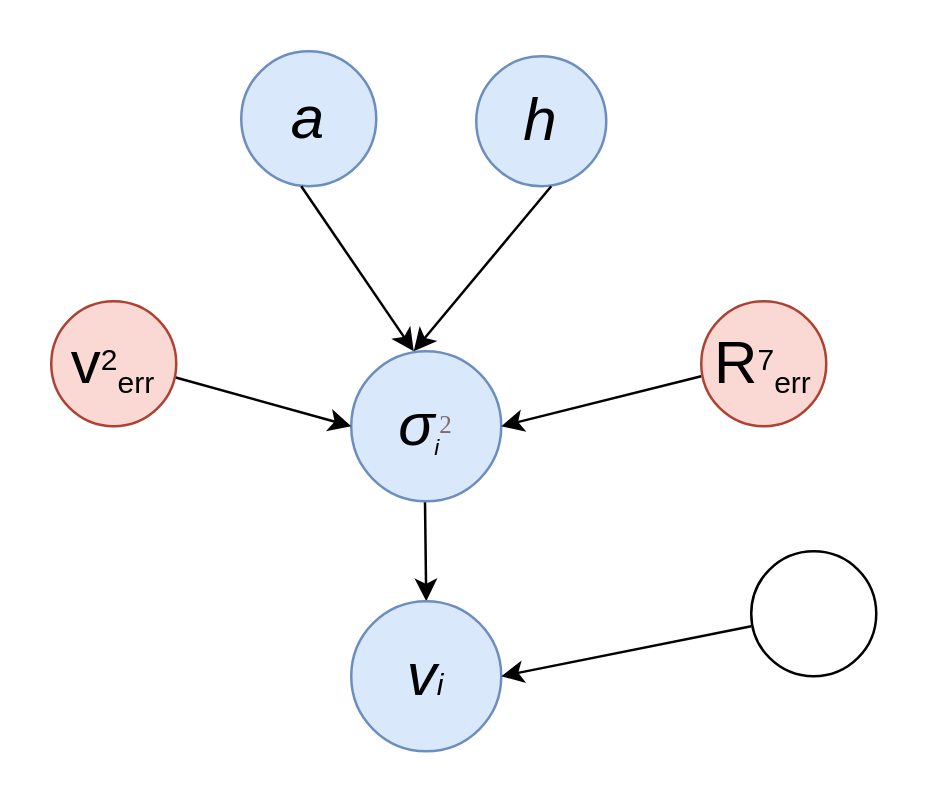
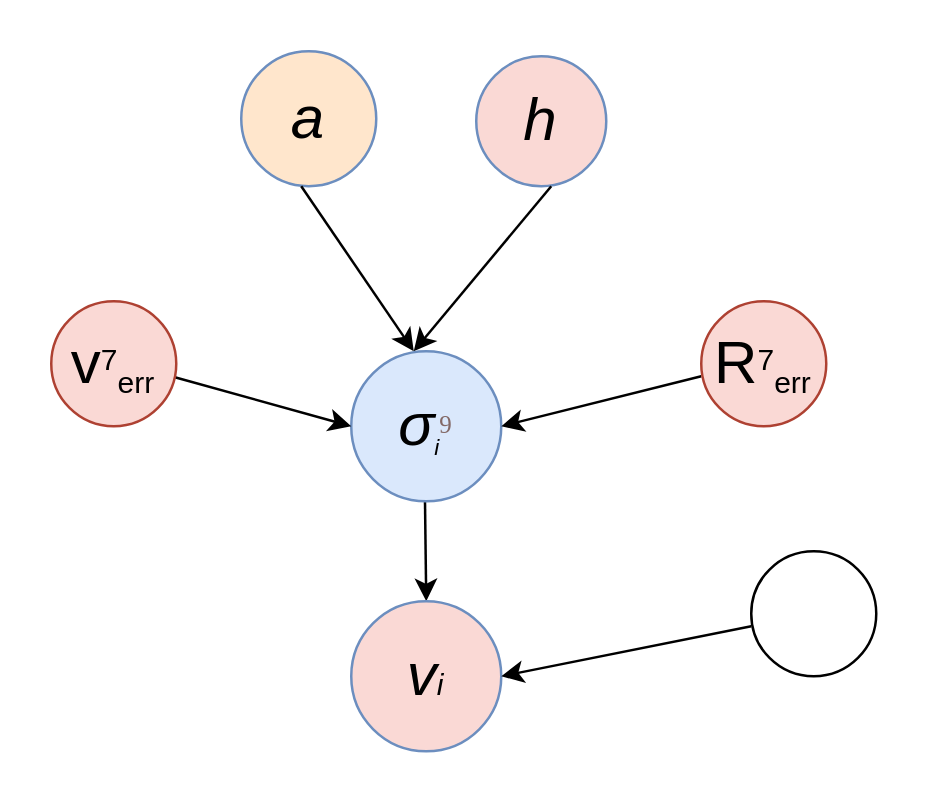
(309, 119) -> (309, 119)
(541, 121) -> (541, 121)
(114, 364) -> (114, 364)
(426, 426) -> (426, 426)
(426, 676) -> (426, 676)
